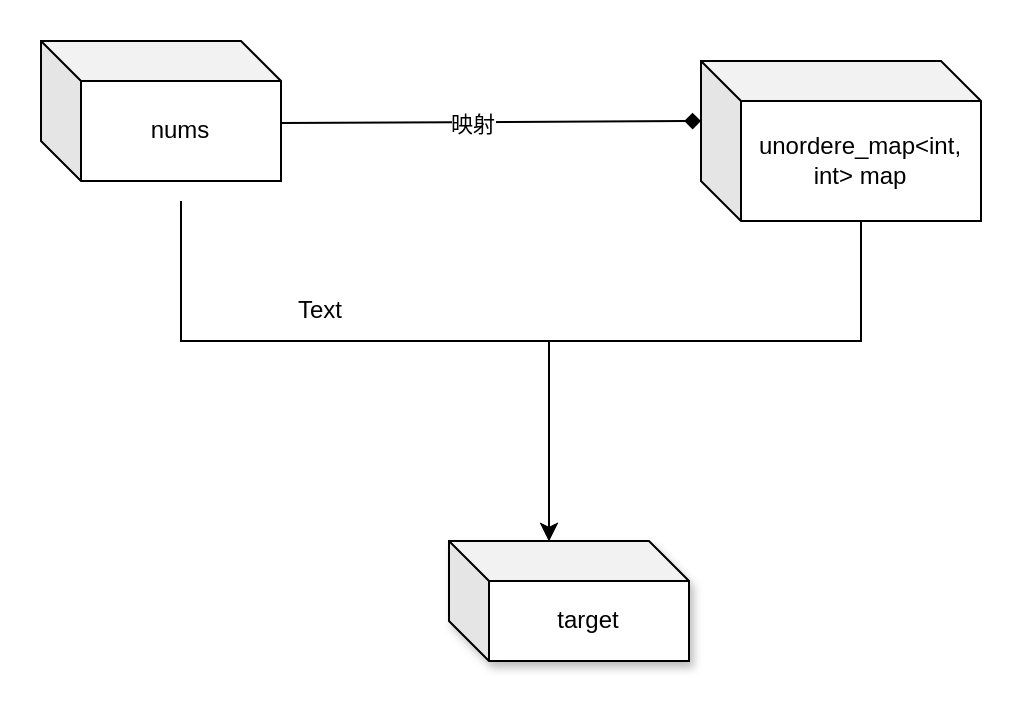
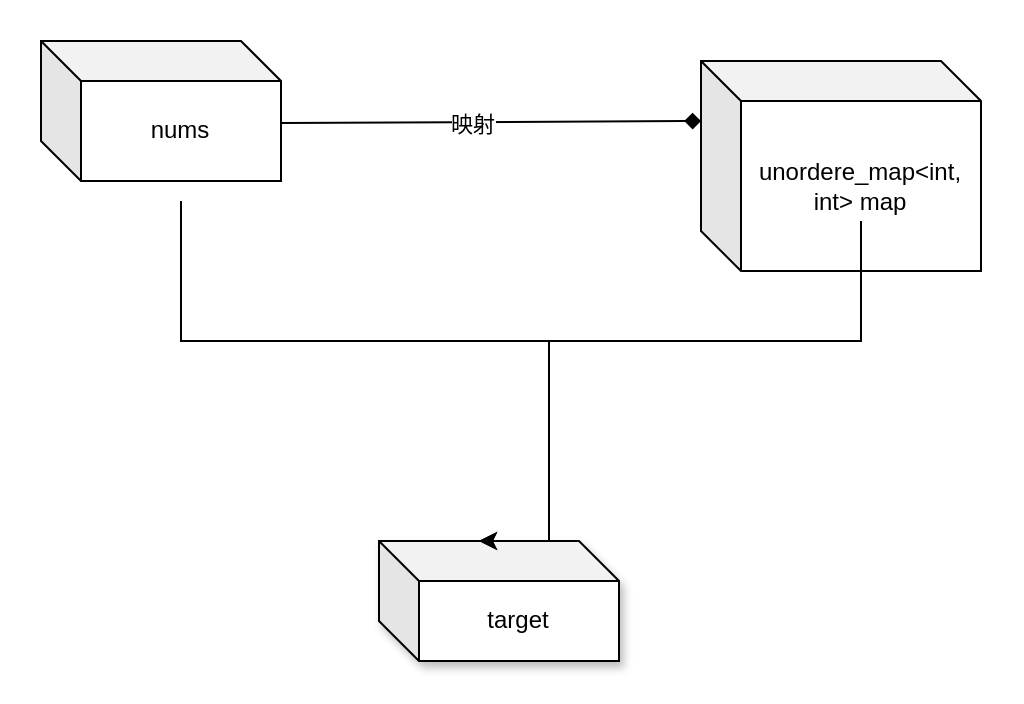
(841, 141) -> (841, 166)
(321, 311) -> none
(569, 601) -> (499, 601)
